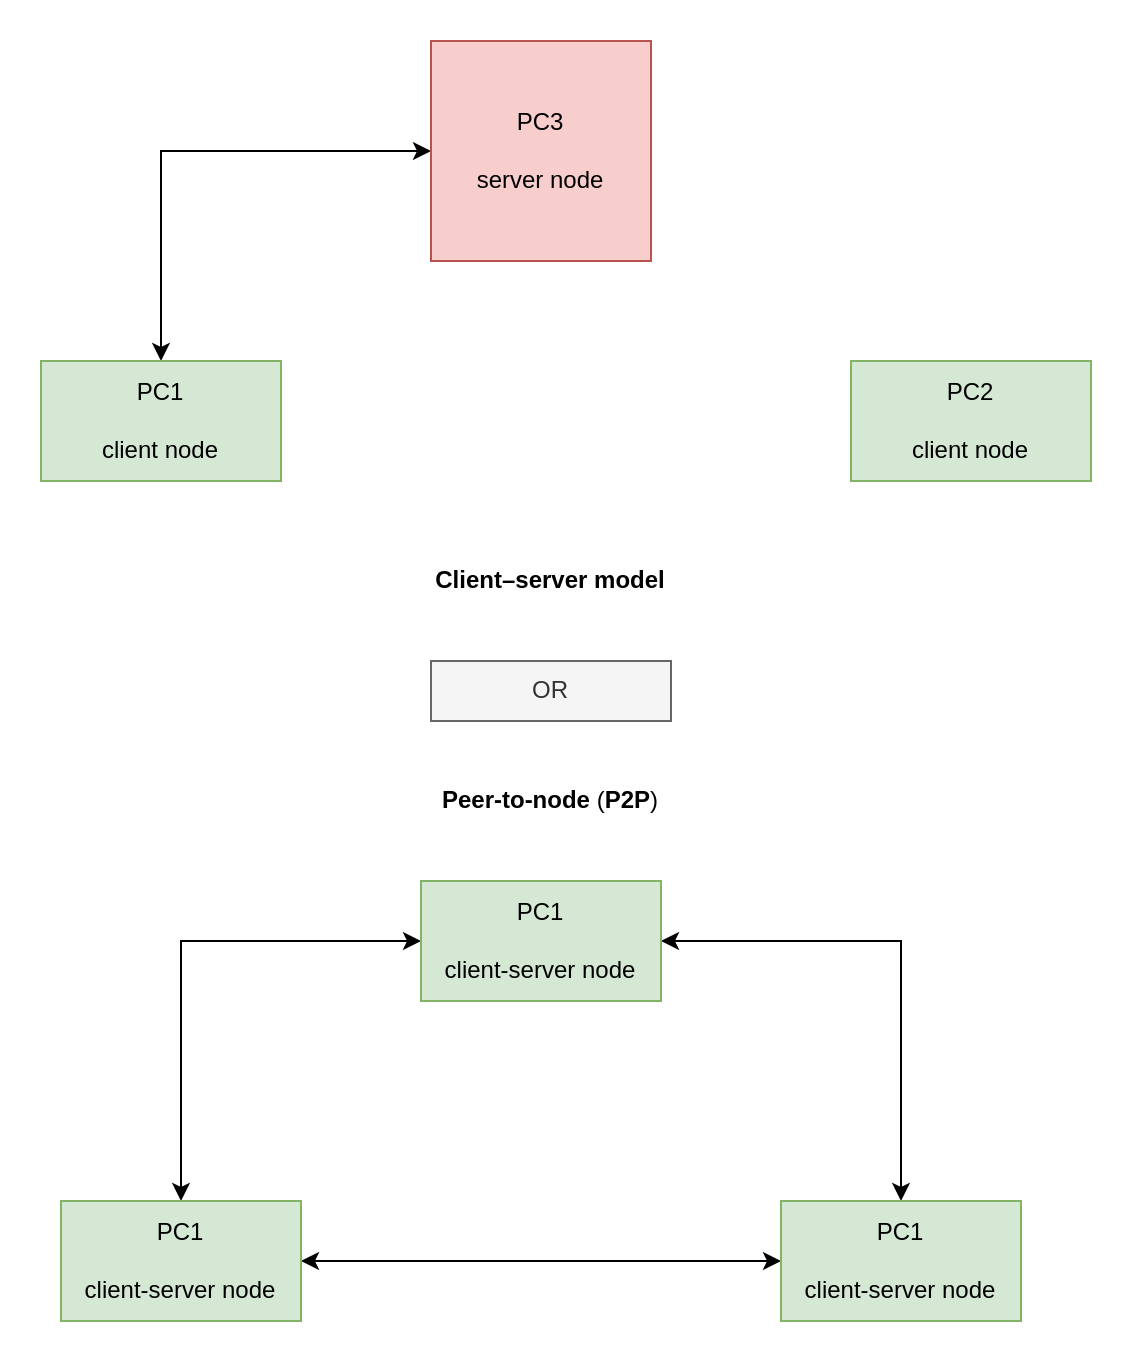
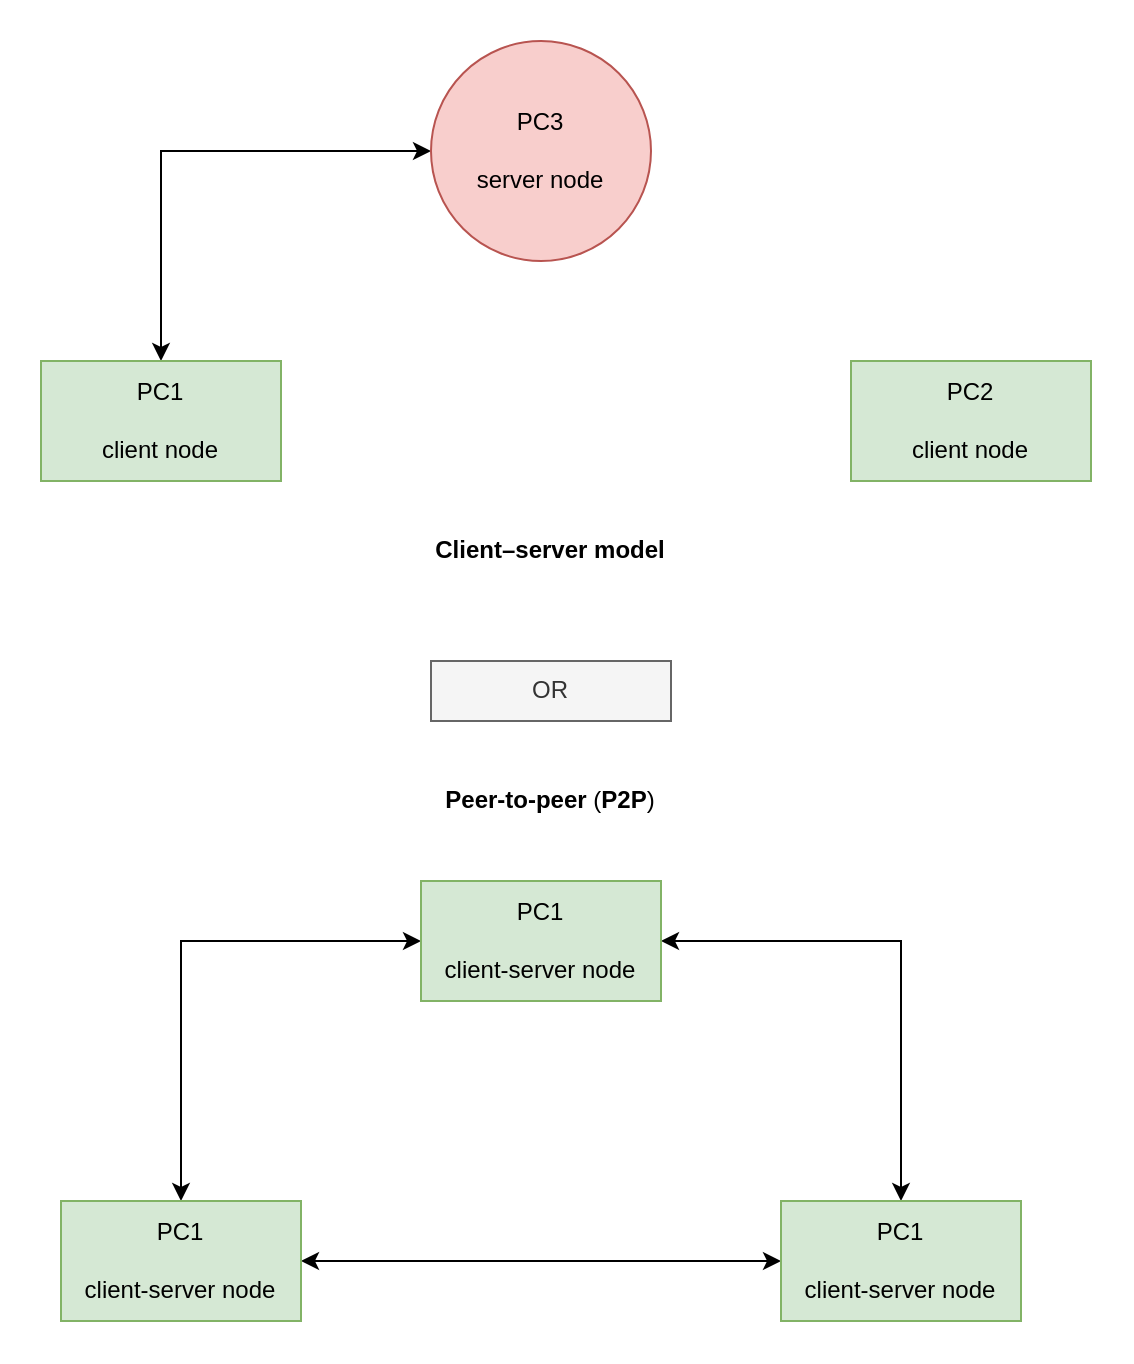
(541, 151) -> (541, 151)
(551, 581) -> (551, 551)
(551, 801) -> (551, 801)
